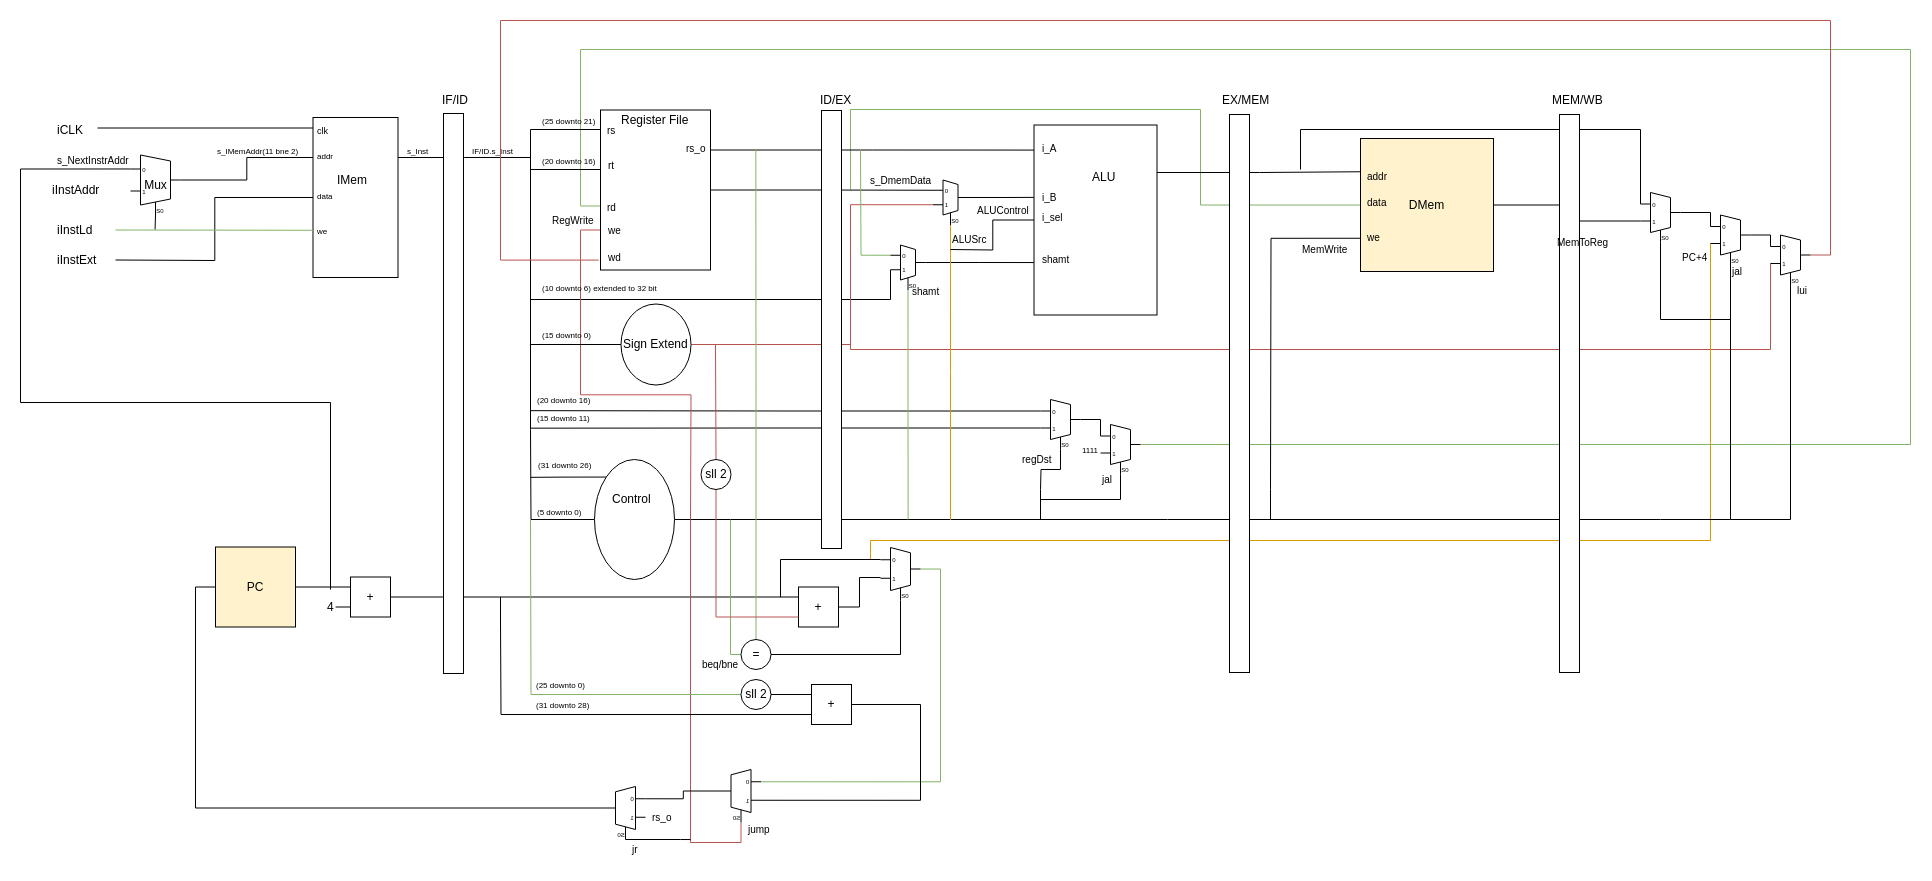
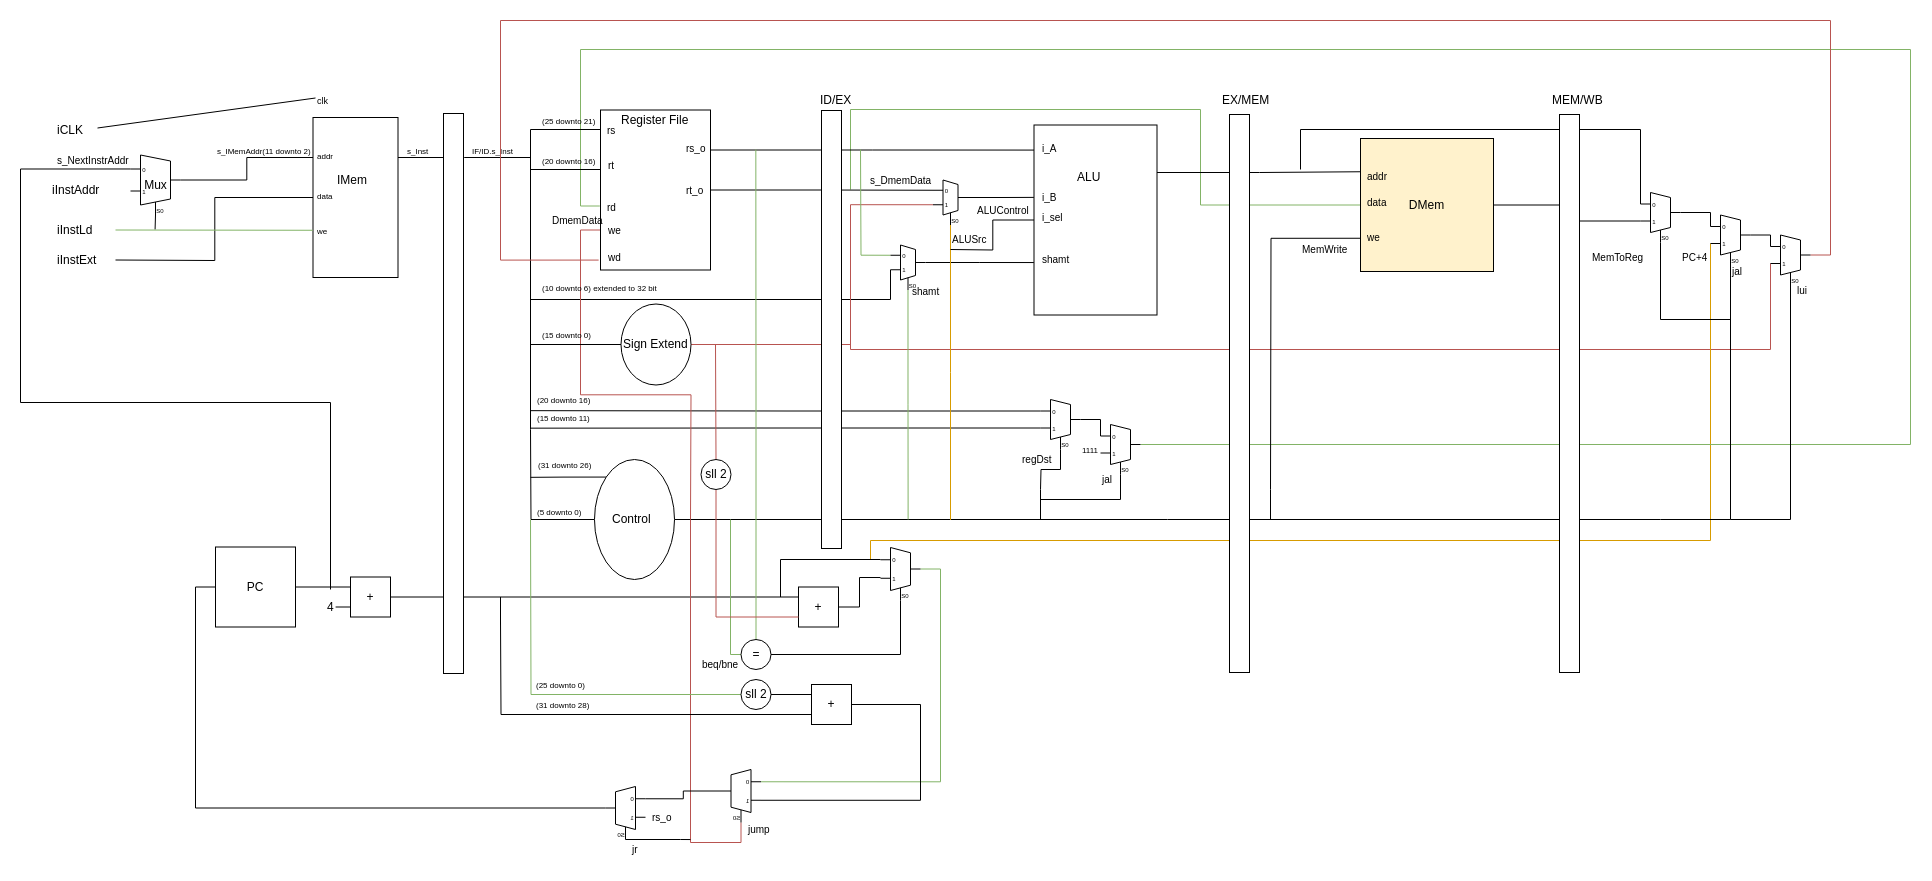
(461, 100) -> none
(331, 130) -> (331, 100)
(282, 151) -> (292, 151)
(1111, 177) -> (1096, 177)
none -> (700, 190)
(578, 221) -> (579, 221)
(1591, 243) -> (1626, 258)
(641, 500) -> (641, 520)
(256, 587) -> (256, 587)
